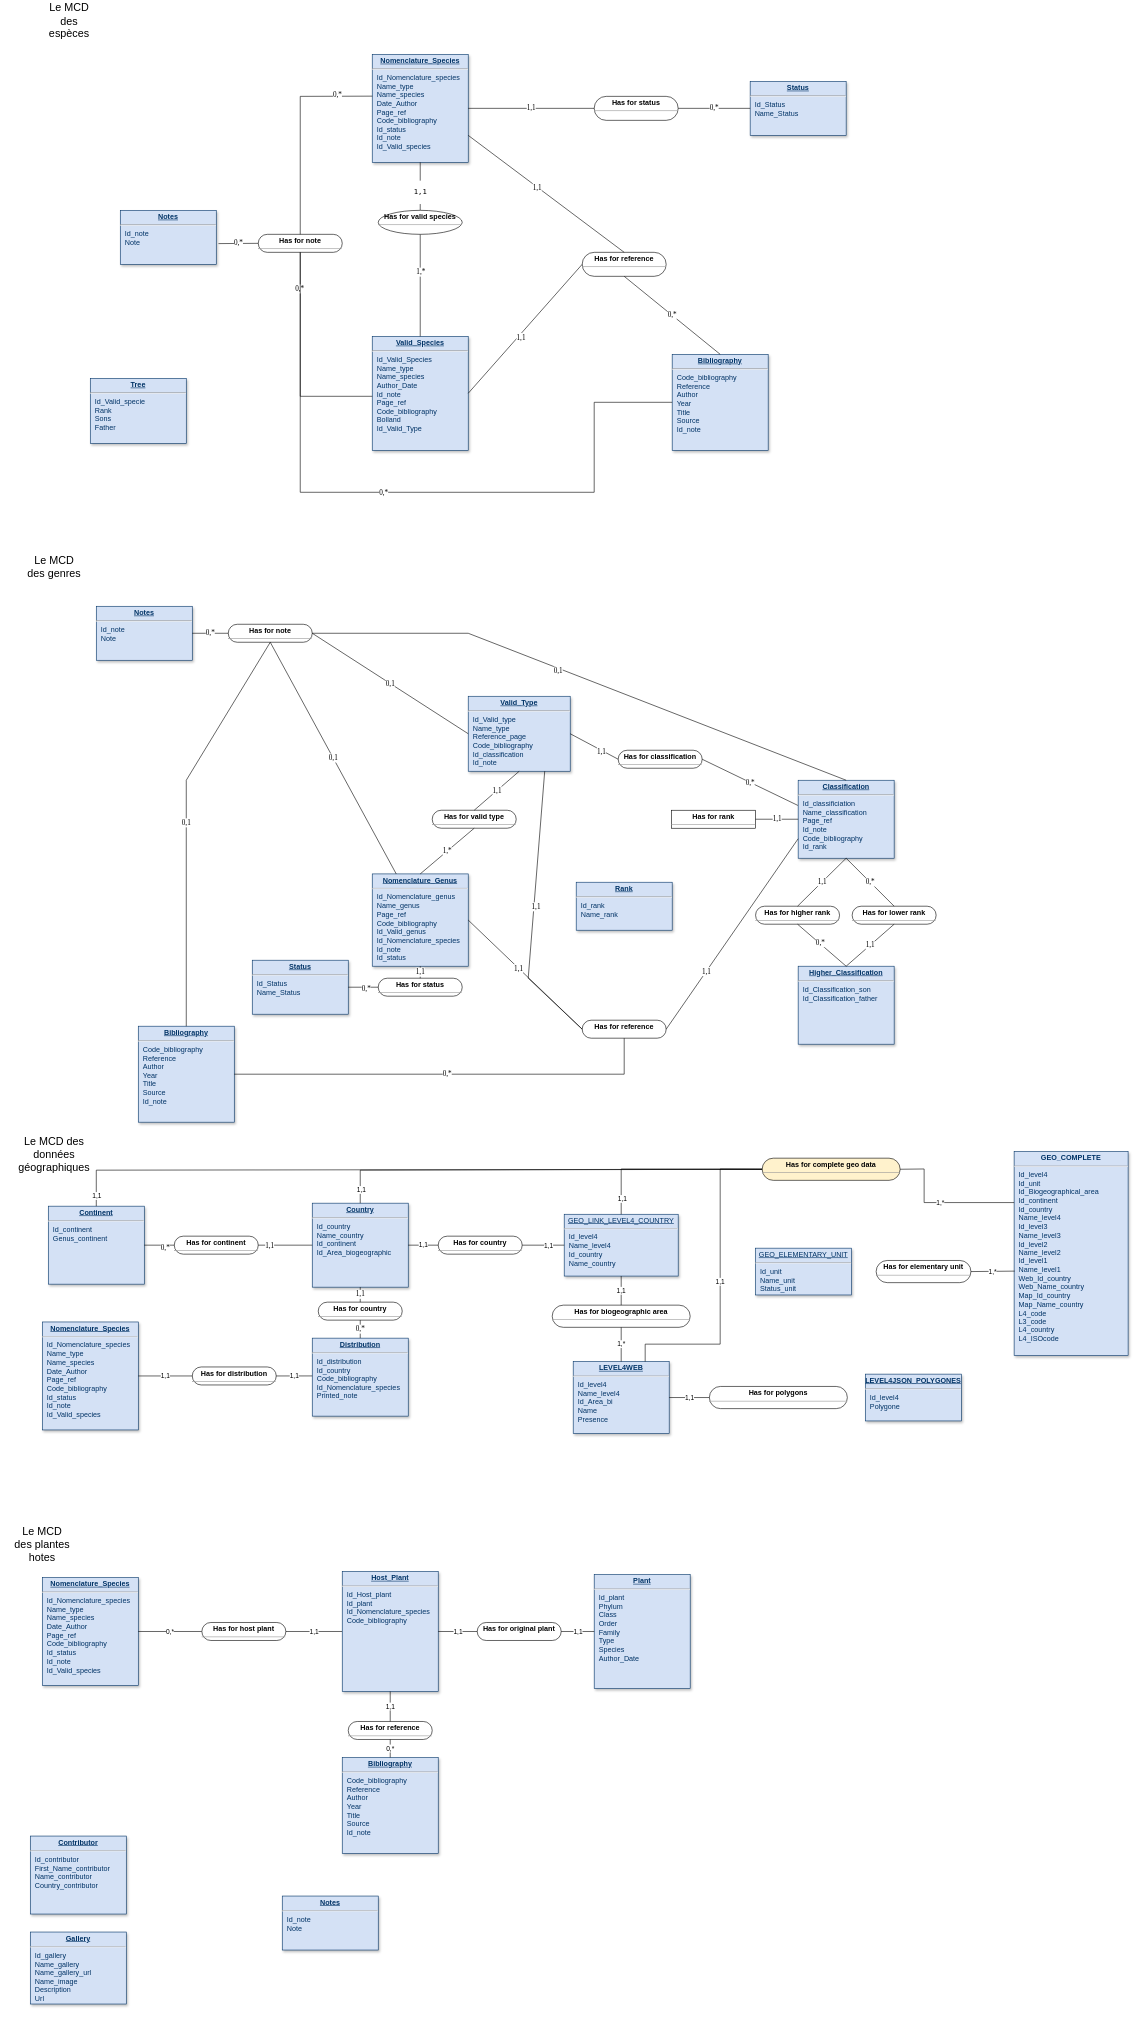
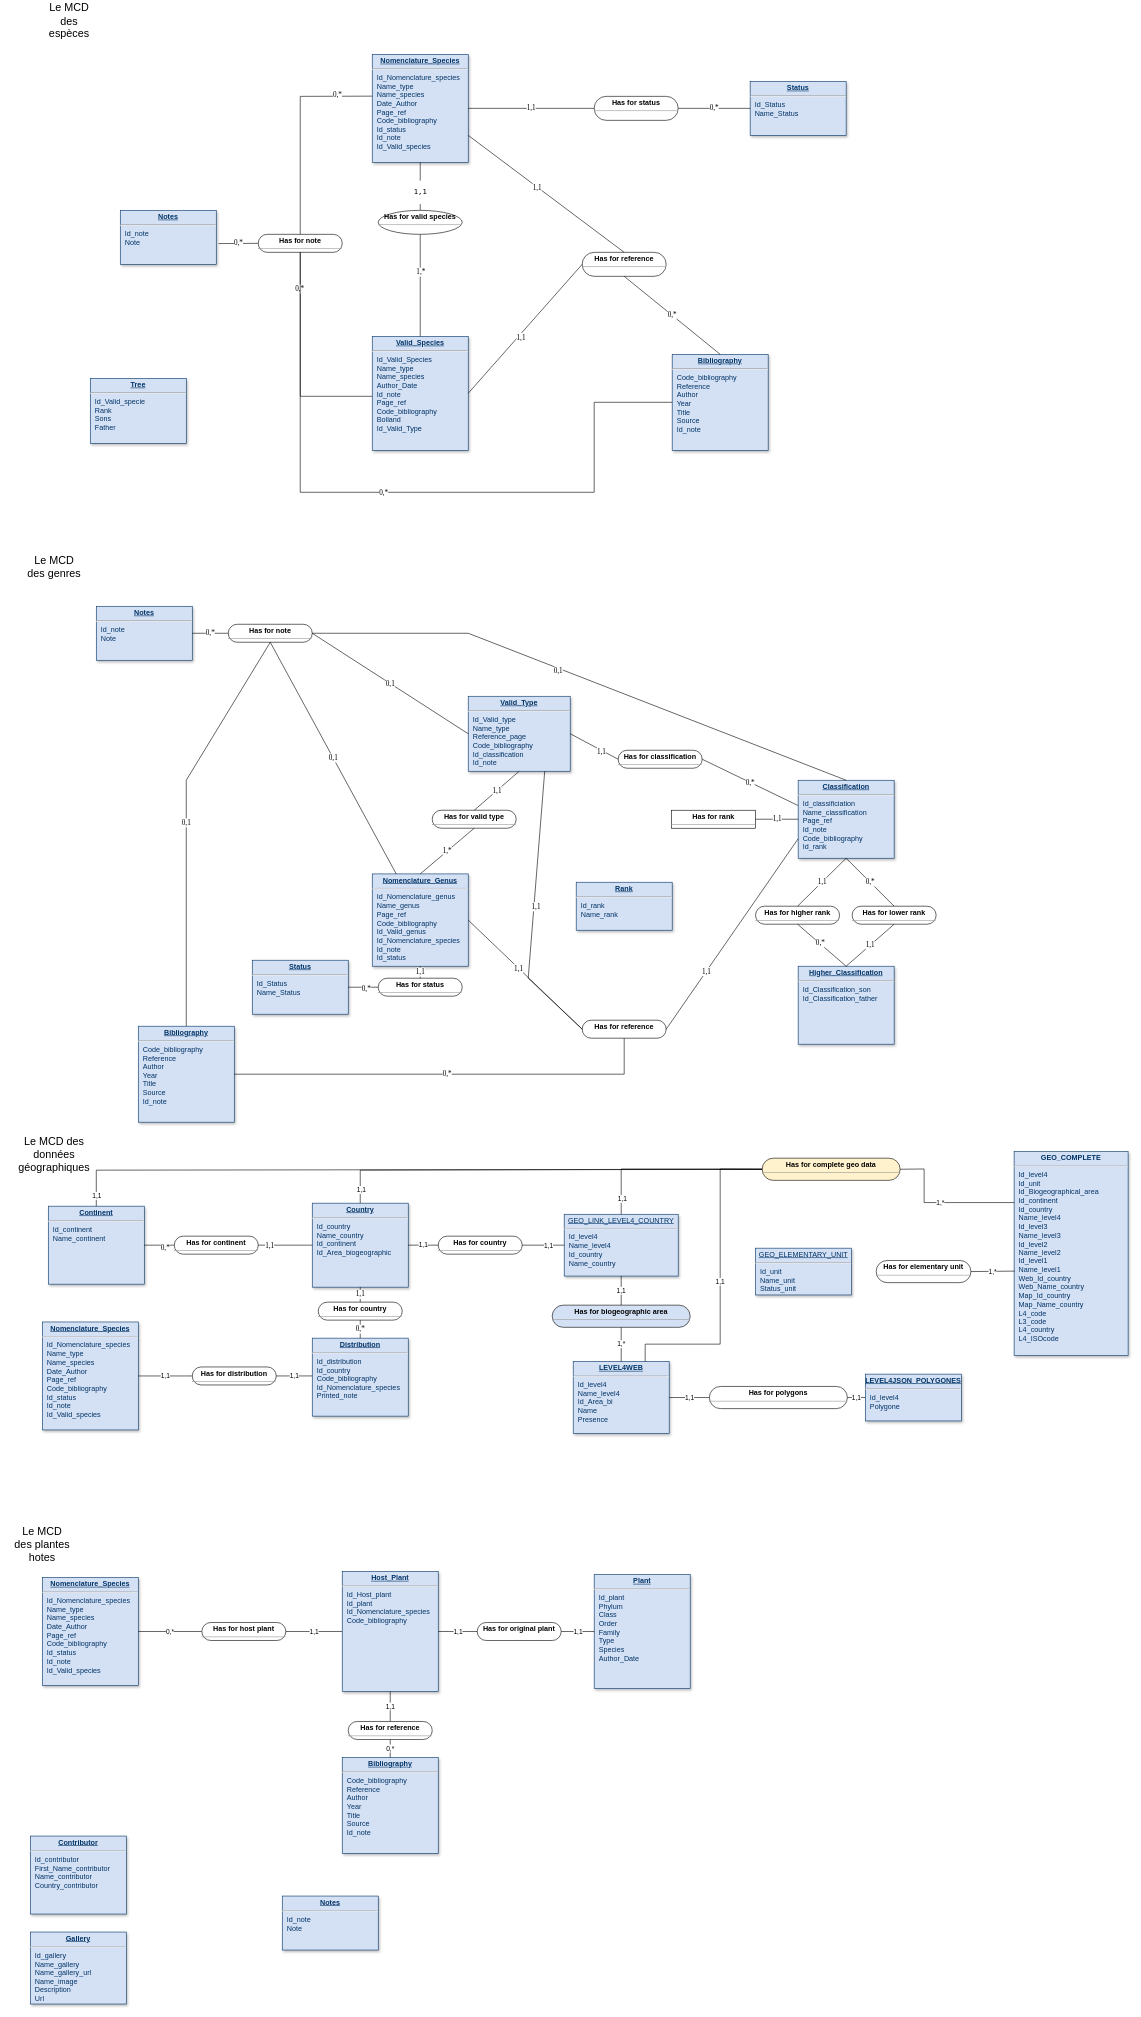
(78, 1219) -> (76, 1219)
(621, 1316) -> (621, 1316)
none -> (857, 1398)
